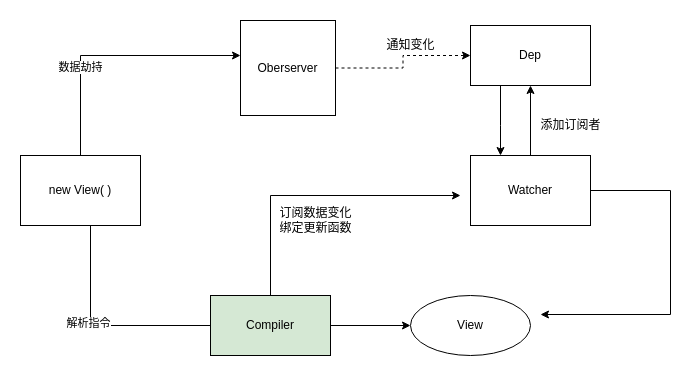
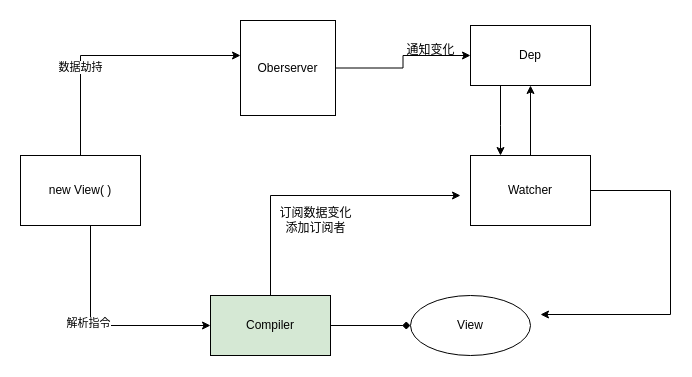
(411, 46) -> (431, 51)
(403, 66) -> (403, 66)
(571, 126) -> none
(316, 221) -> (316, 221)
(204, 326) -> (202, 326)
(402, 326) -> (401, 326)
